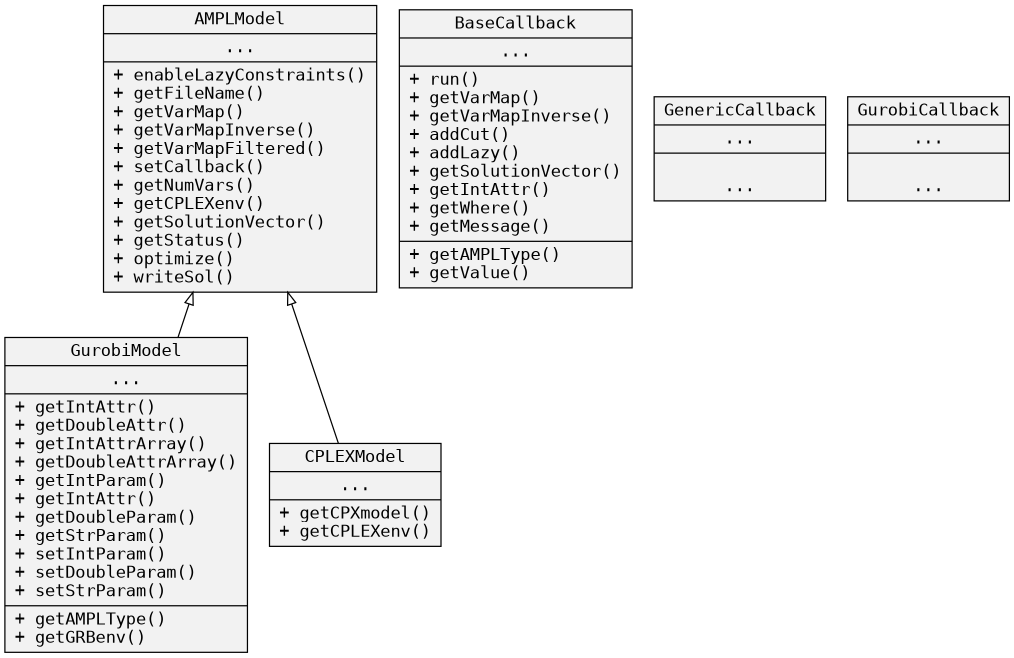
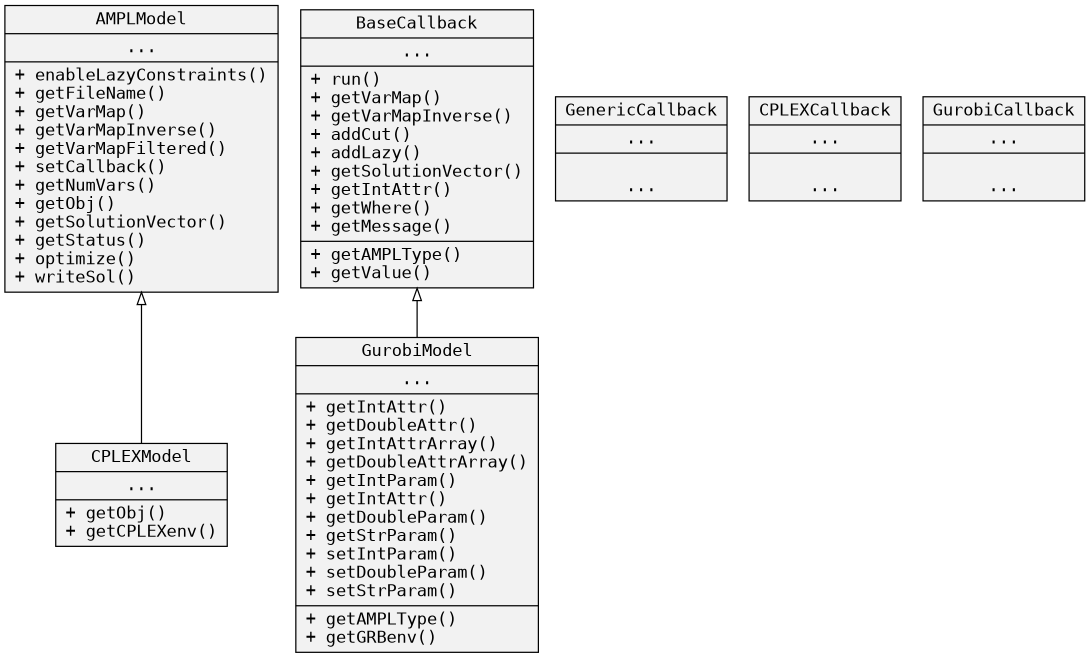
none -> (825, 149)
(189, 204) -> (66, 204)
(184, 321) -> (417, 319)
(355, 513) -> (116, 513)
